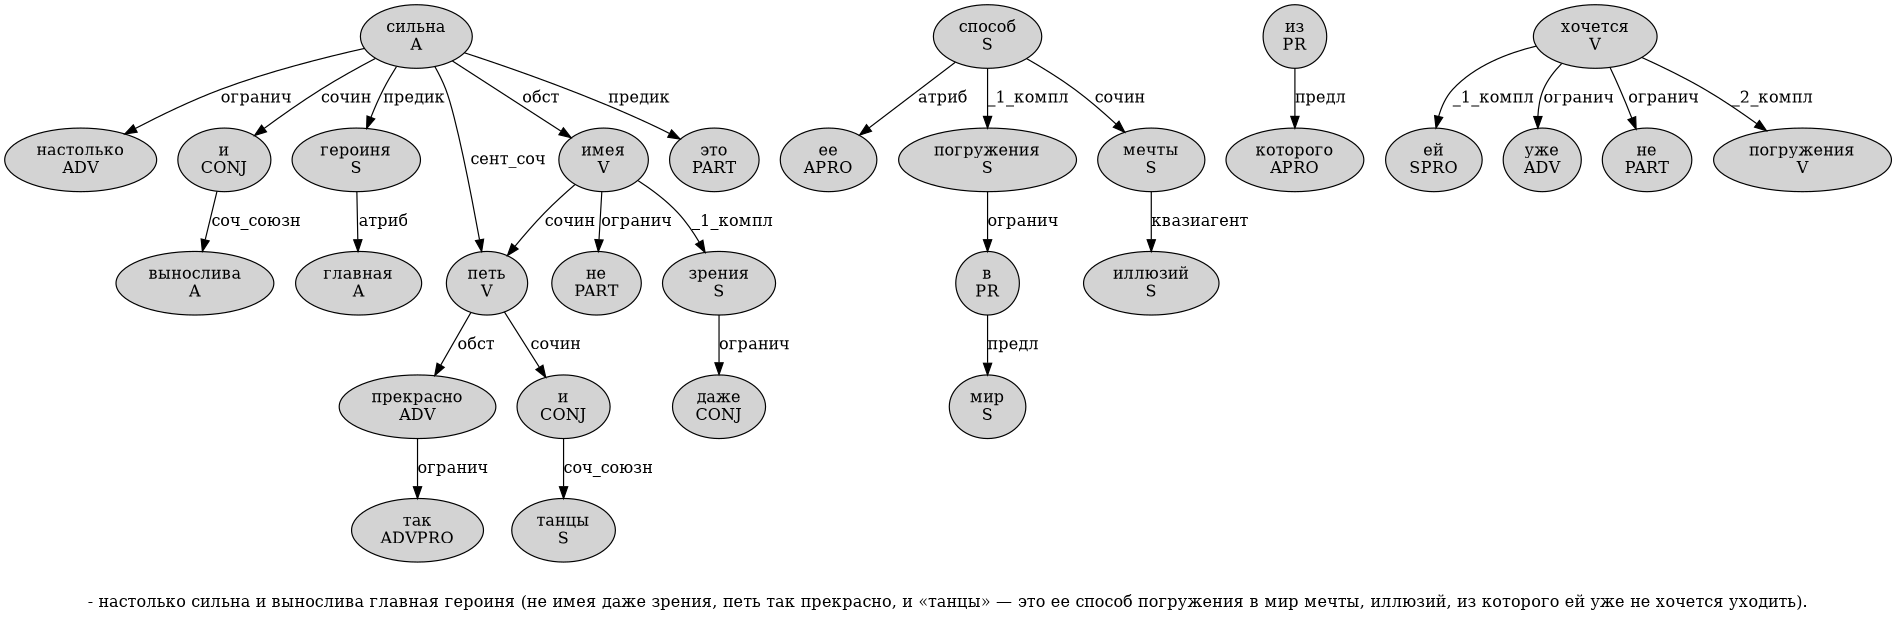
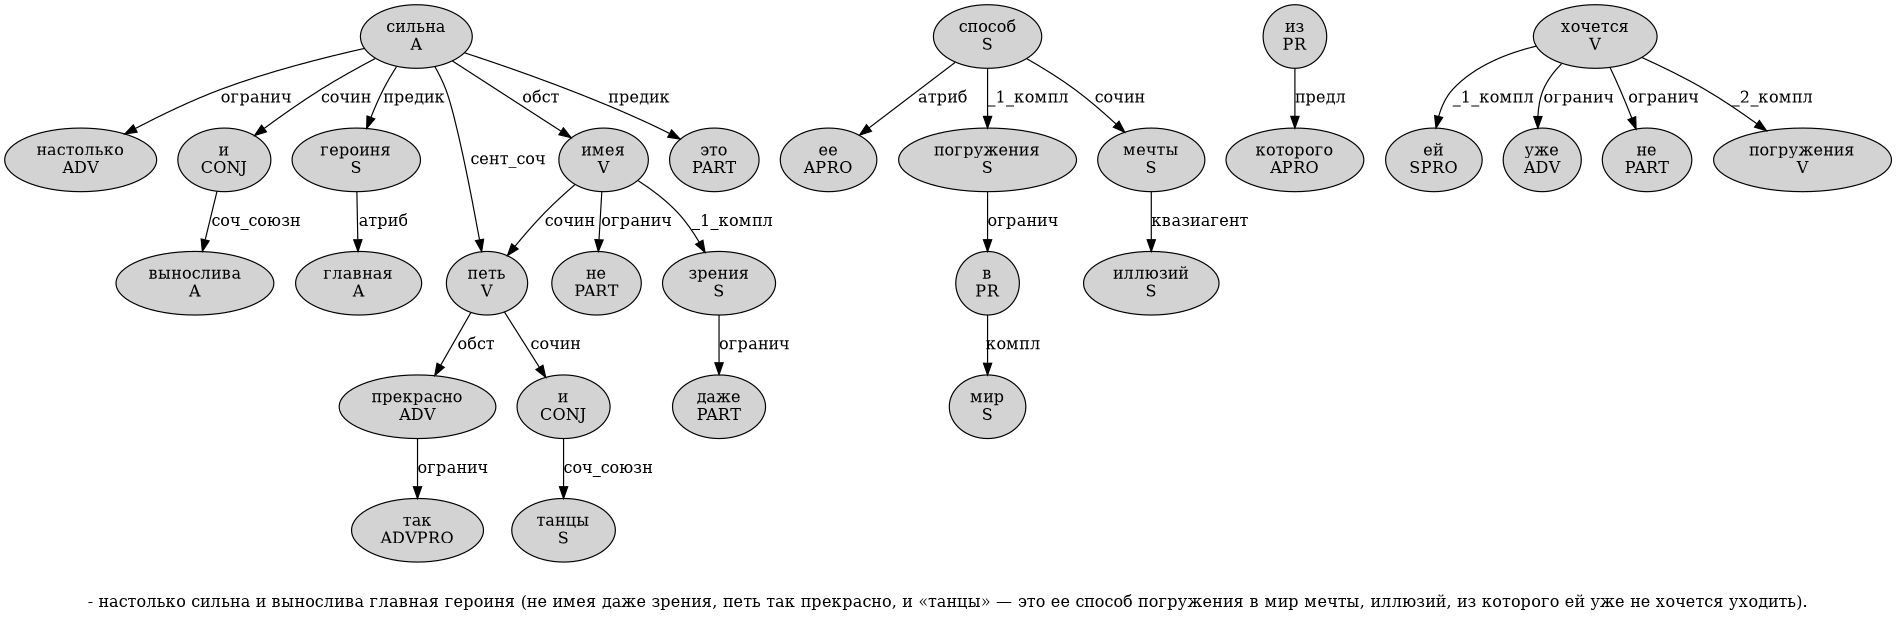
(1013, 345) -> (1013, 345)
(719, 407) -> (719, 407)
